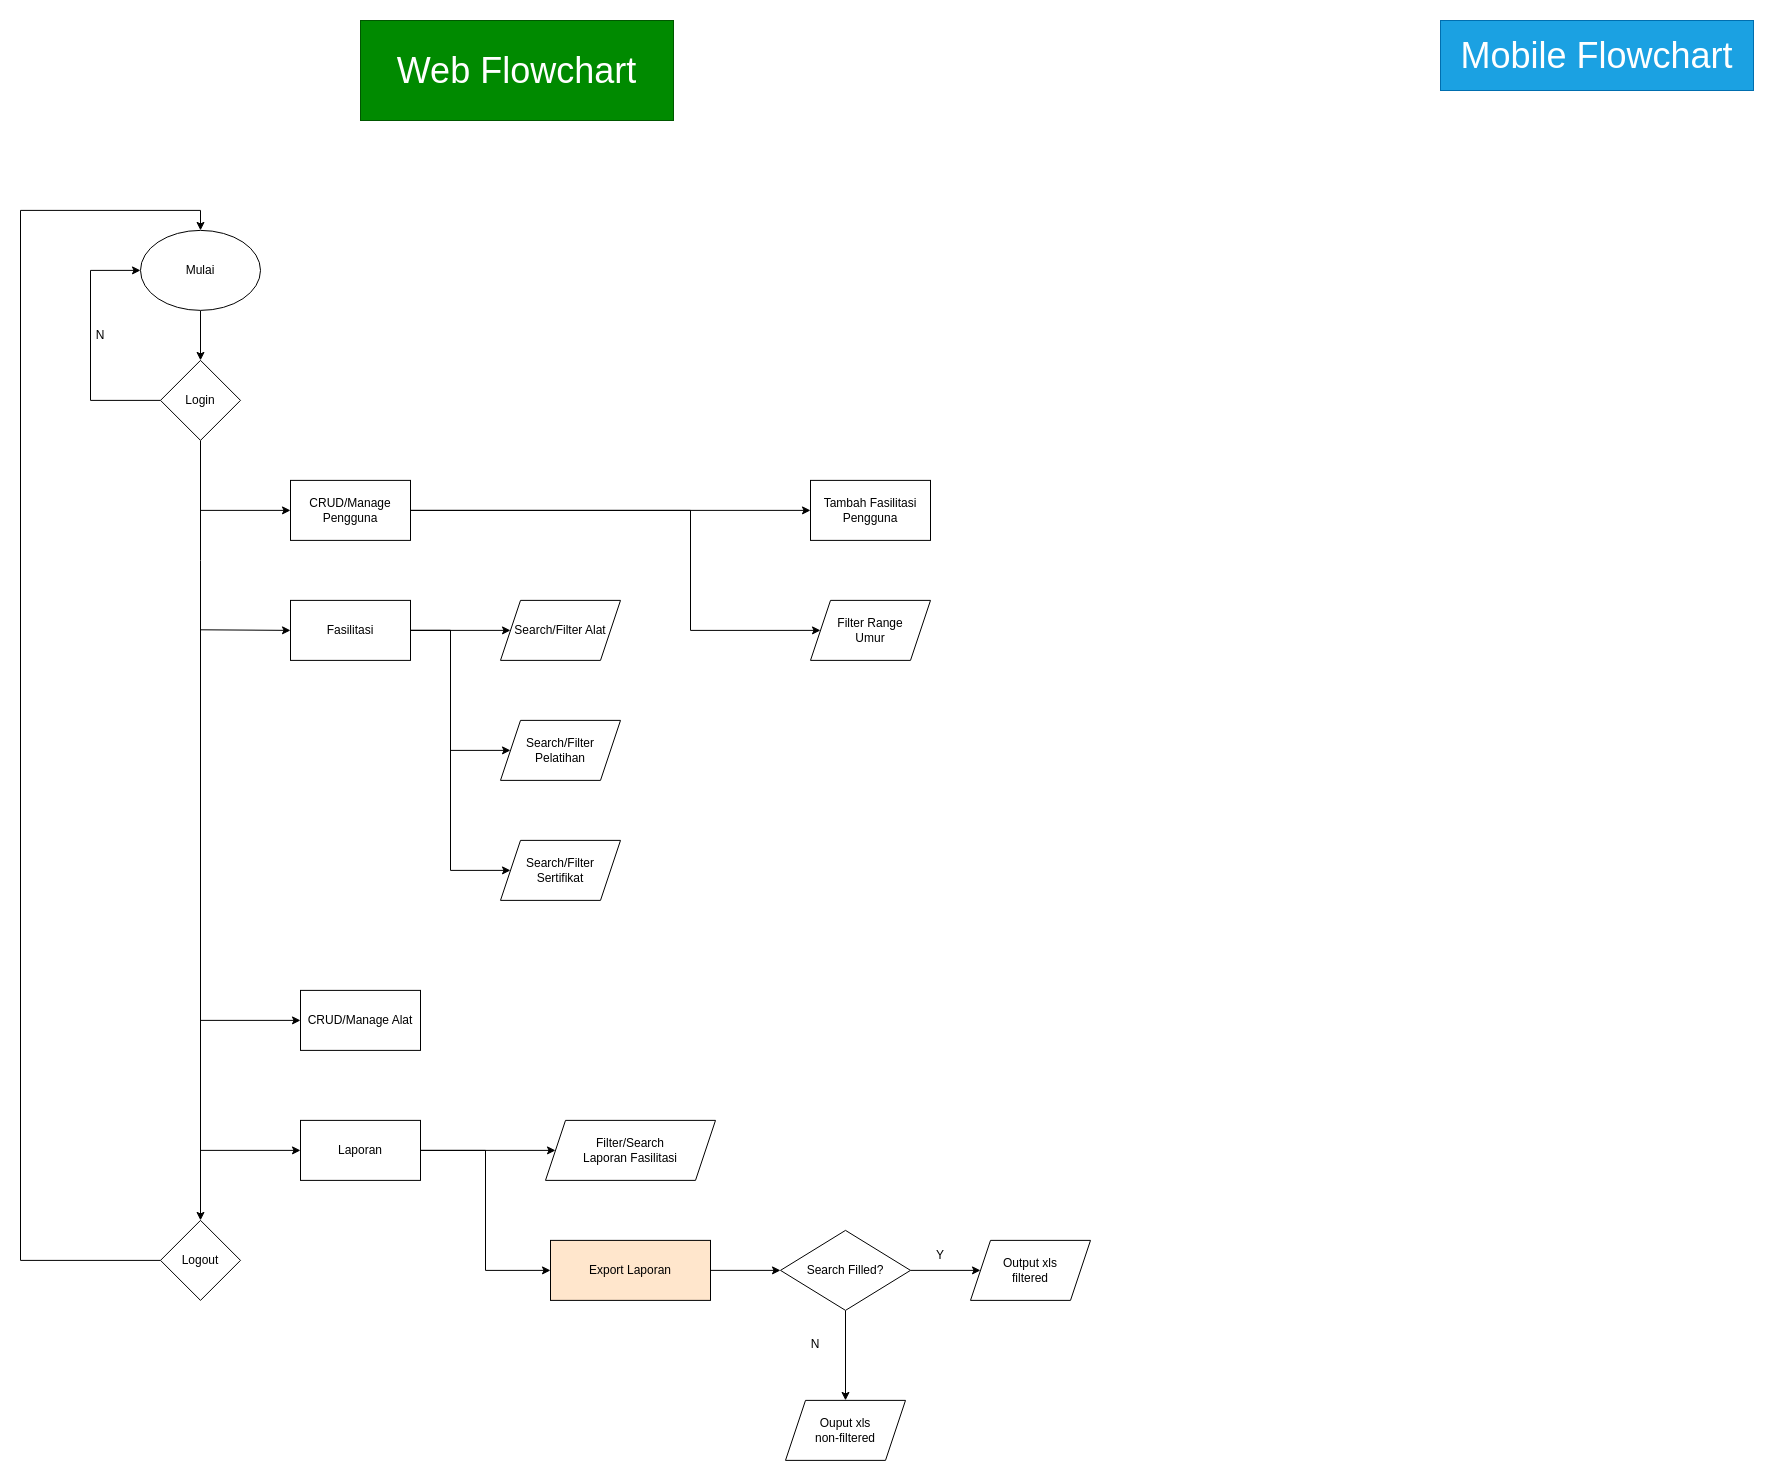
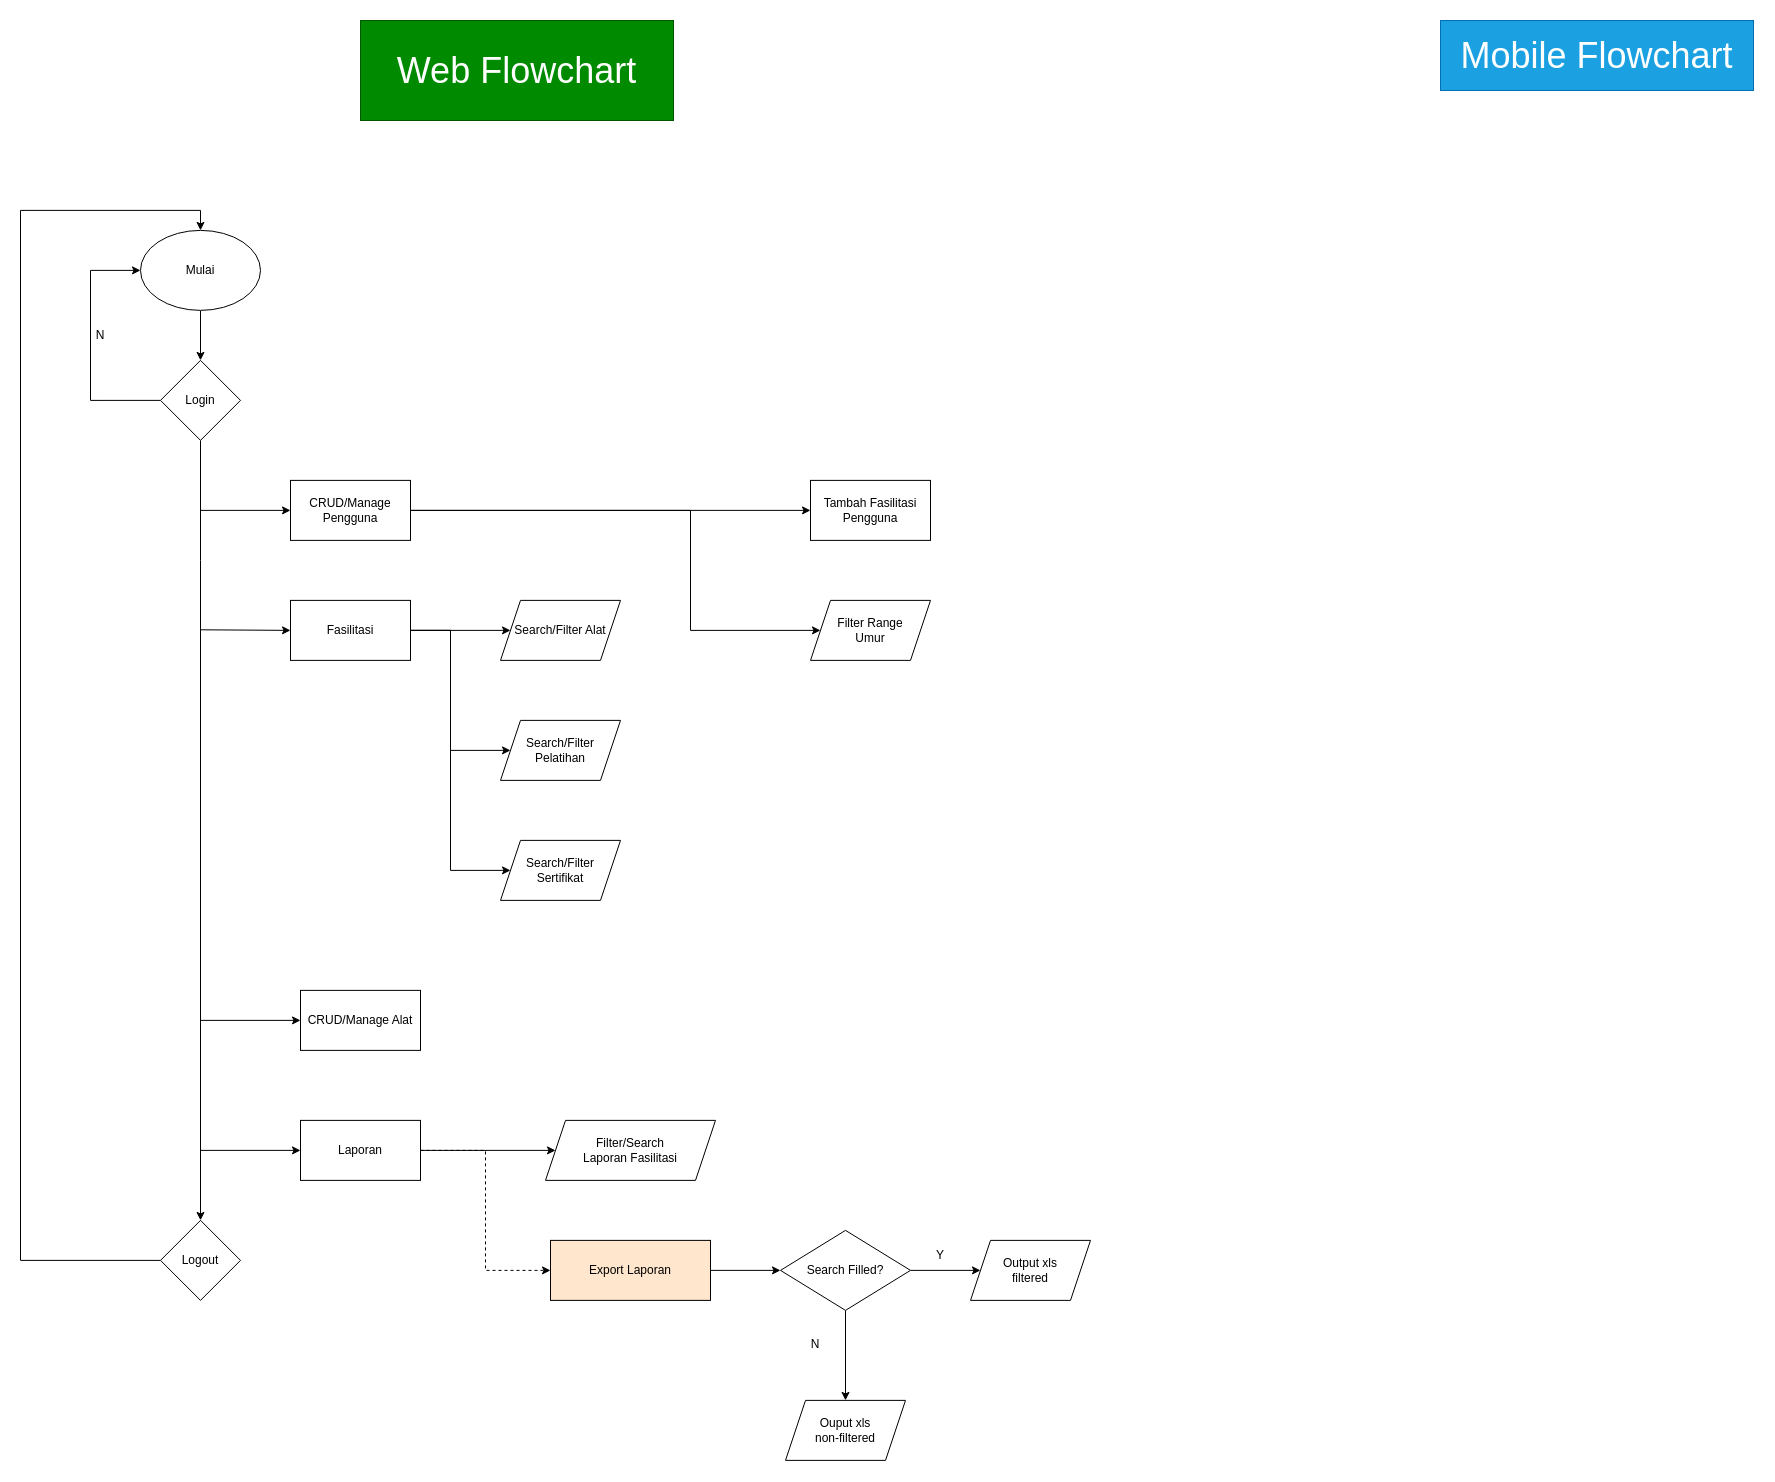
(486, 1238) -> (486, 1238)
